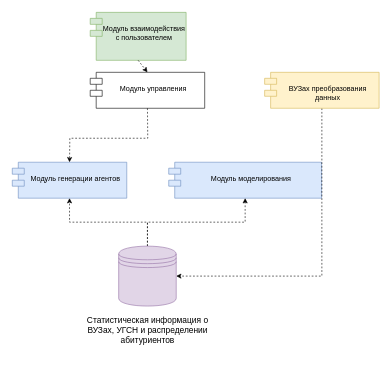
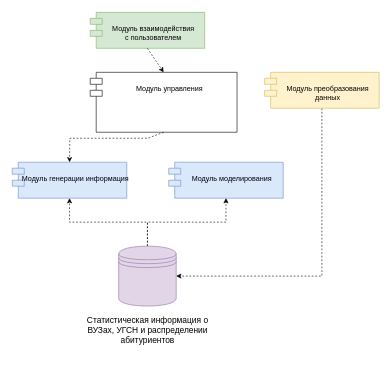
(138, 36) -> (148, 30)
(328, 89) -> (328, 89)
(148, 90) -> (164, 102)
(75, 179) -> (75, 179)
(245, 180) -> (226, 180)
